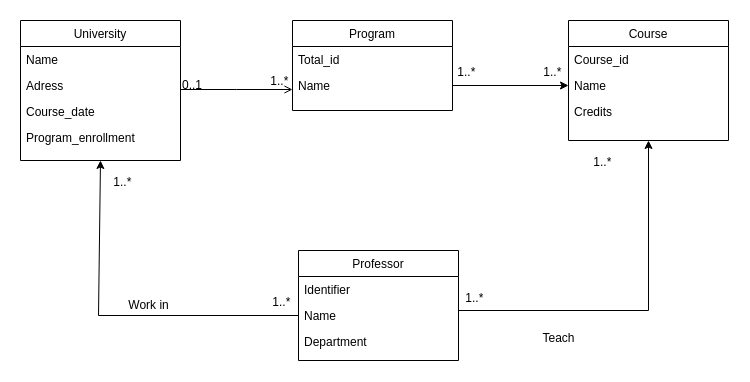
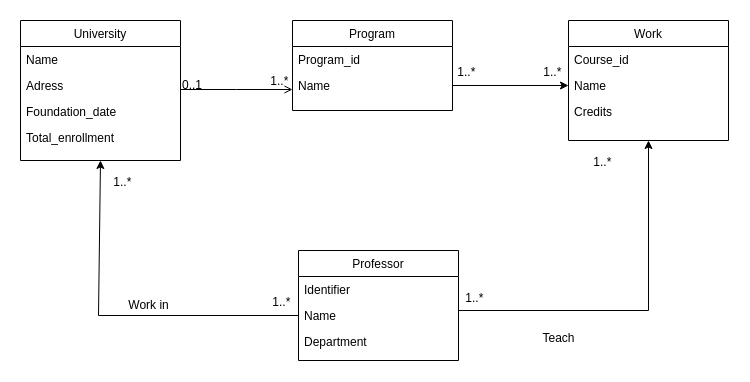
(648, 34) -> (648, 34)
(322, 60) -> (330, 60)
(63, 112) -> (75, 112)
(83, 138) -> (75, 138)
